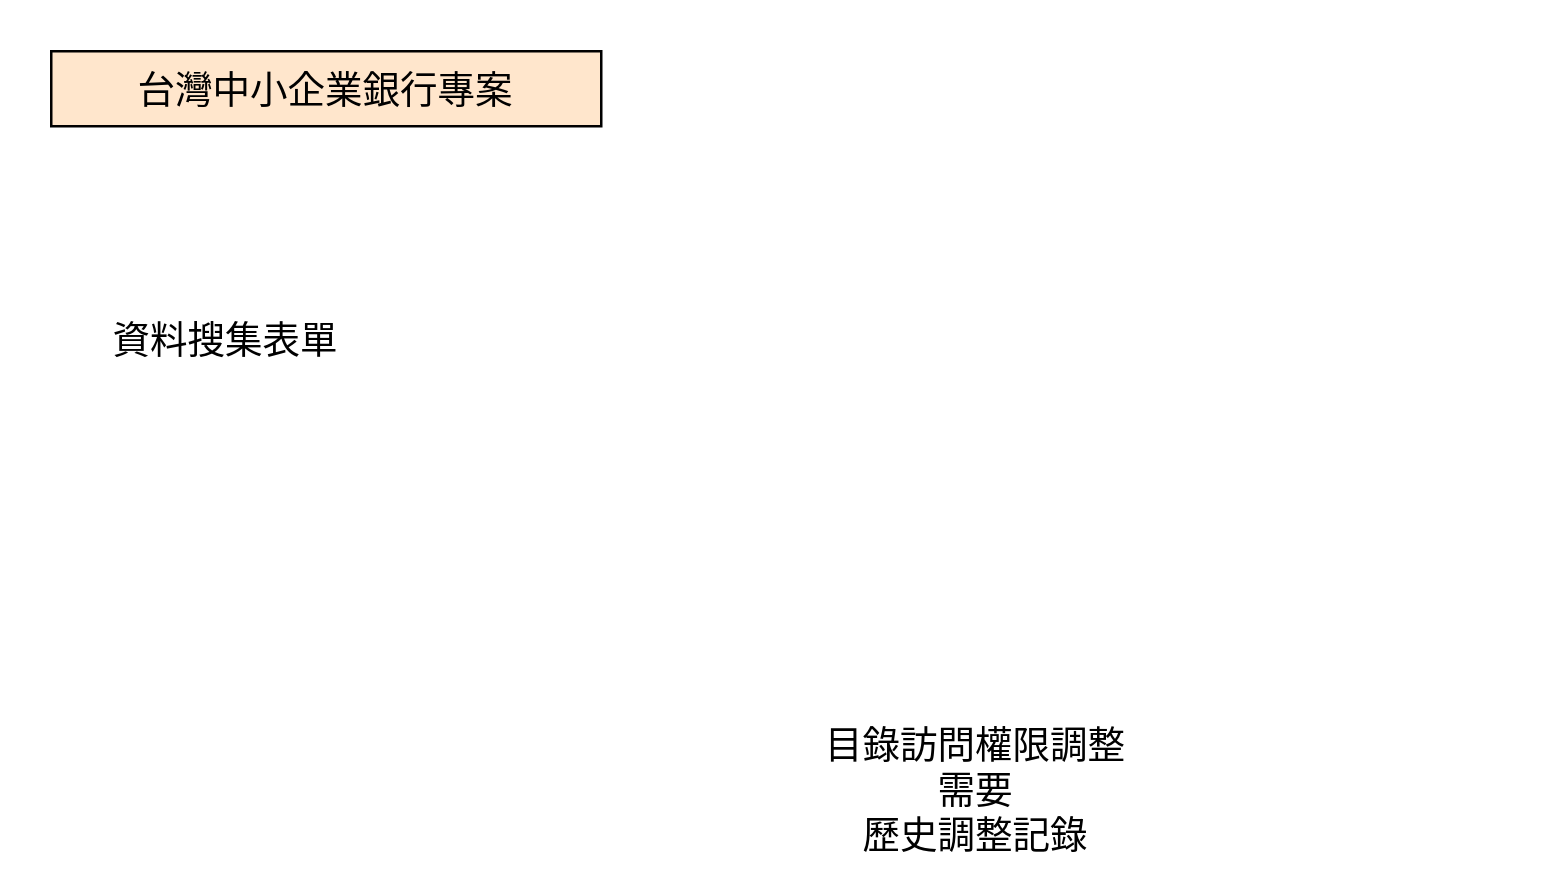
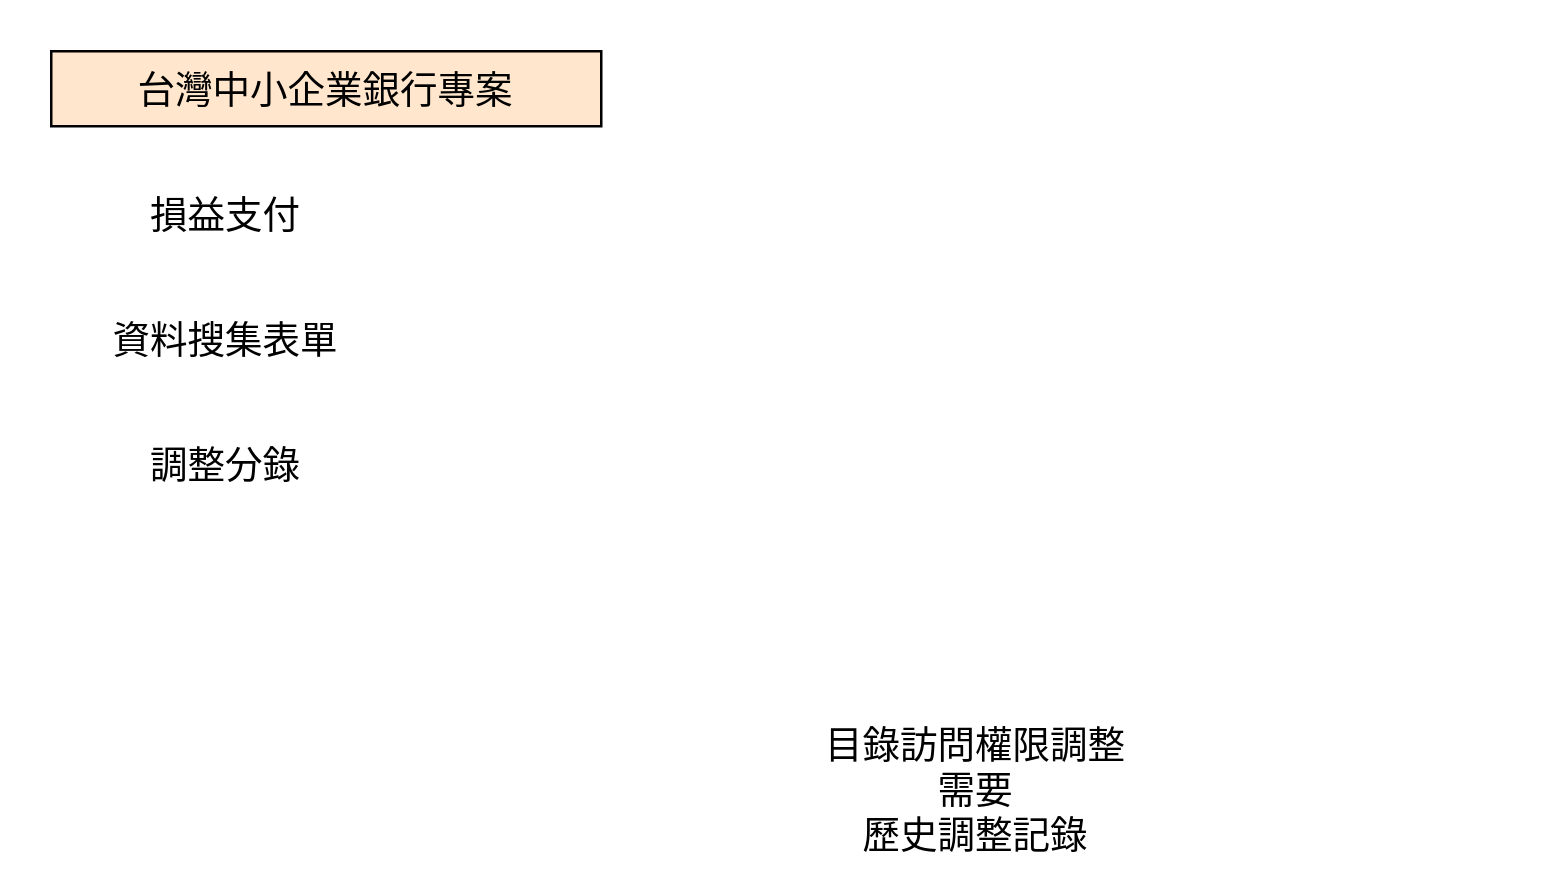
none -> (226, 214)
none -> (226, 464)
